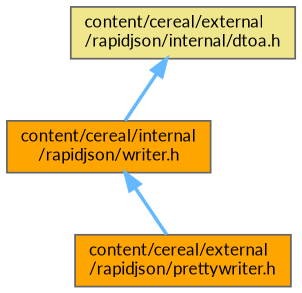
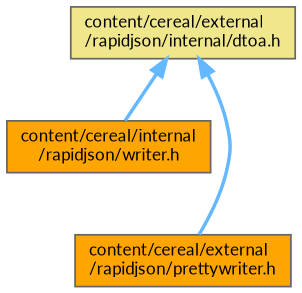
(151, 211) -> (229, 156)
